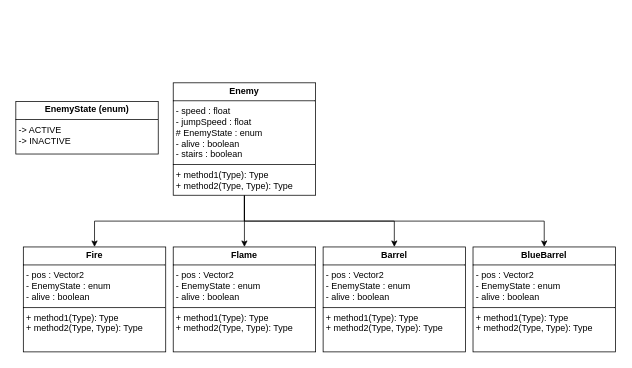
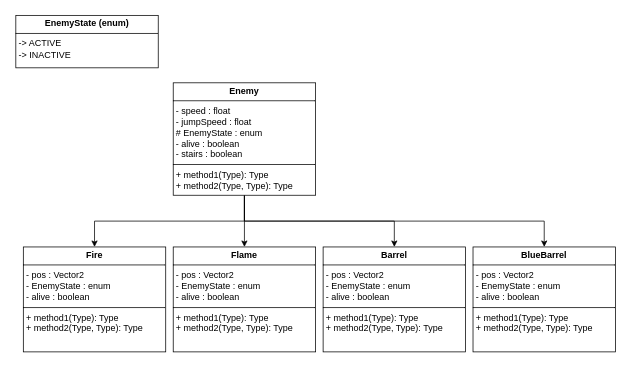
(87, 128) -> (87, 42)
